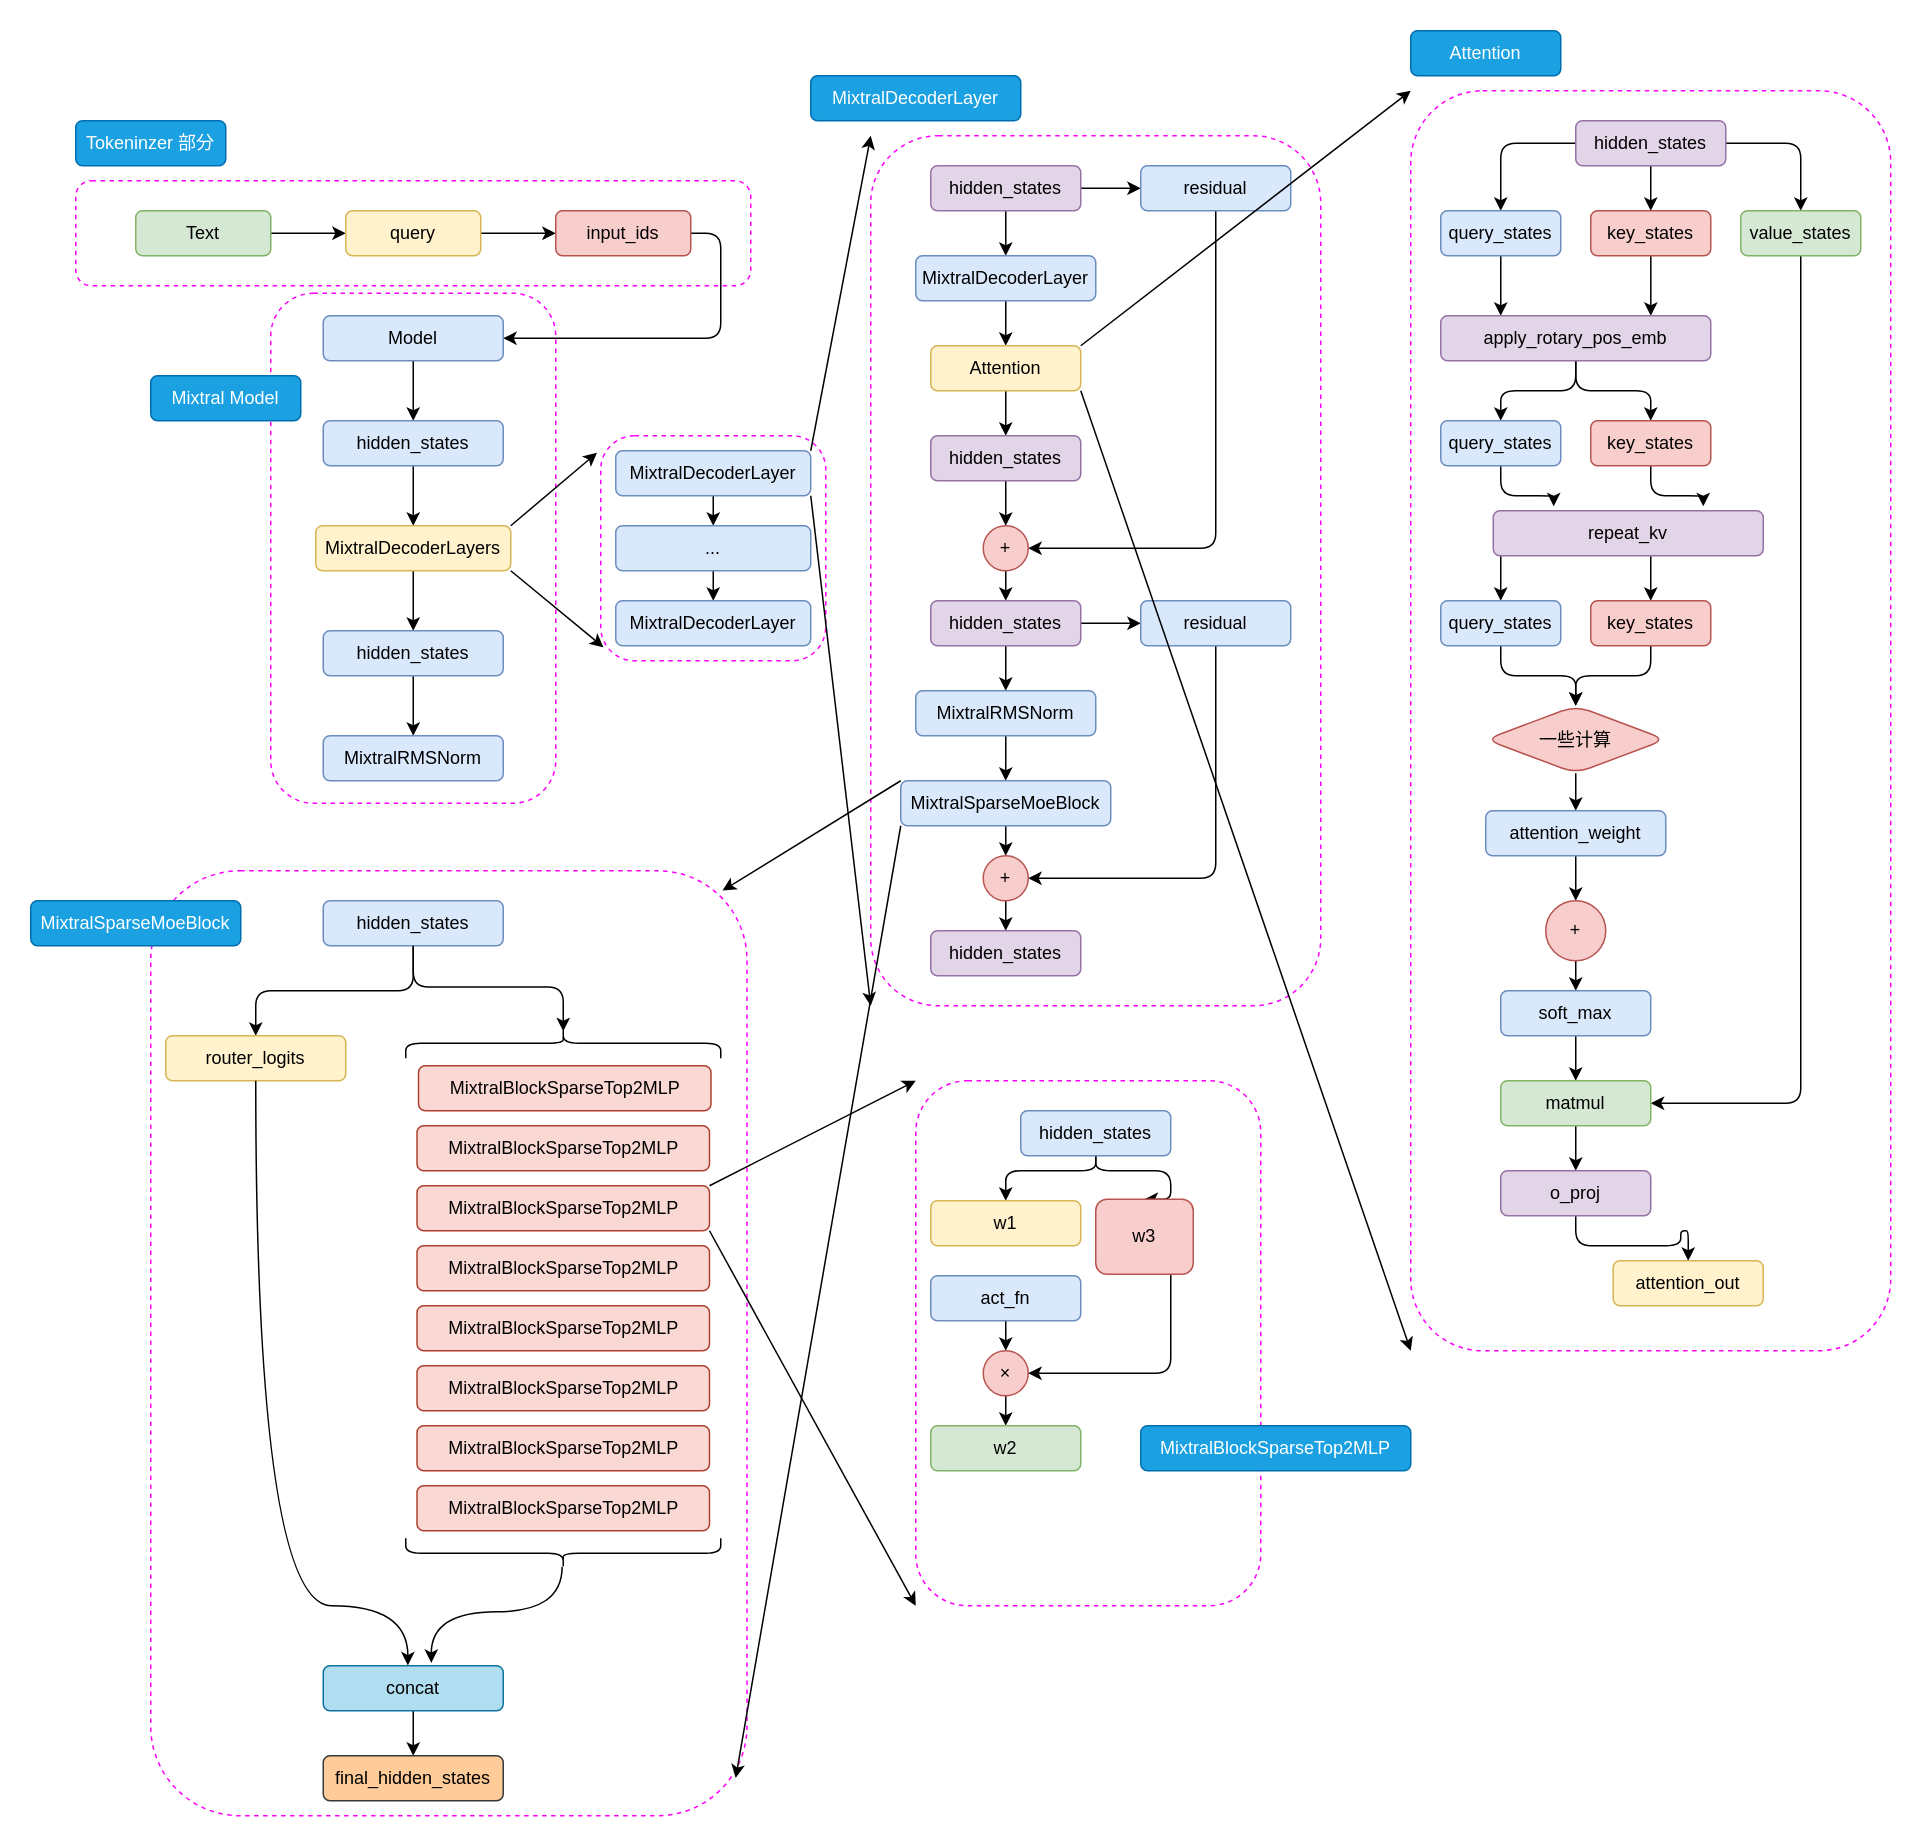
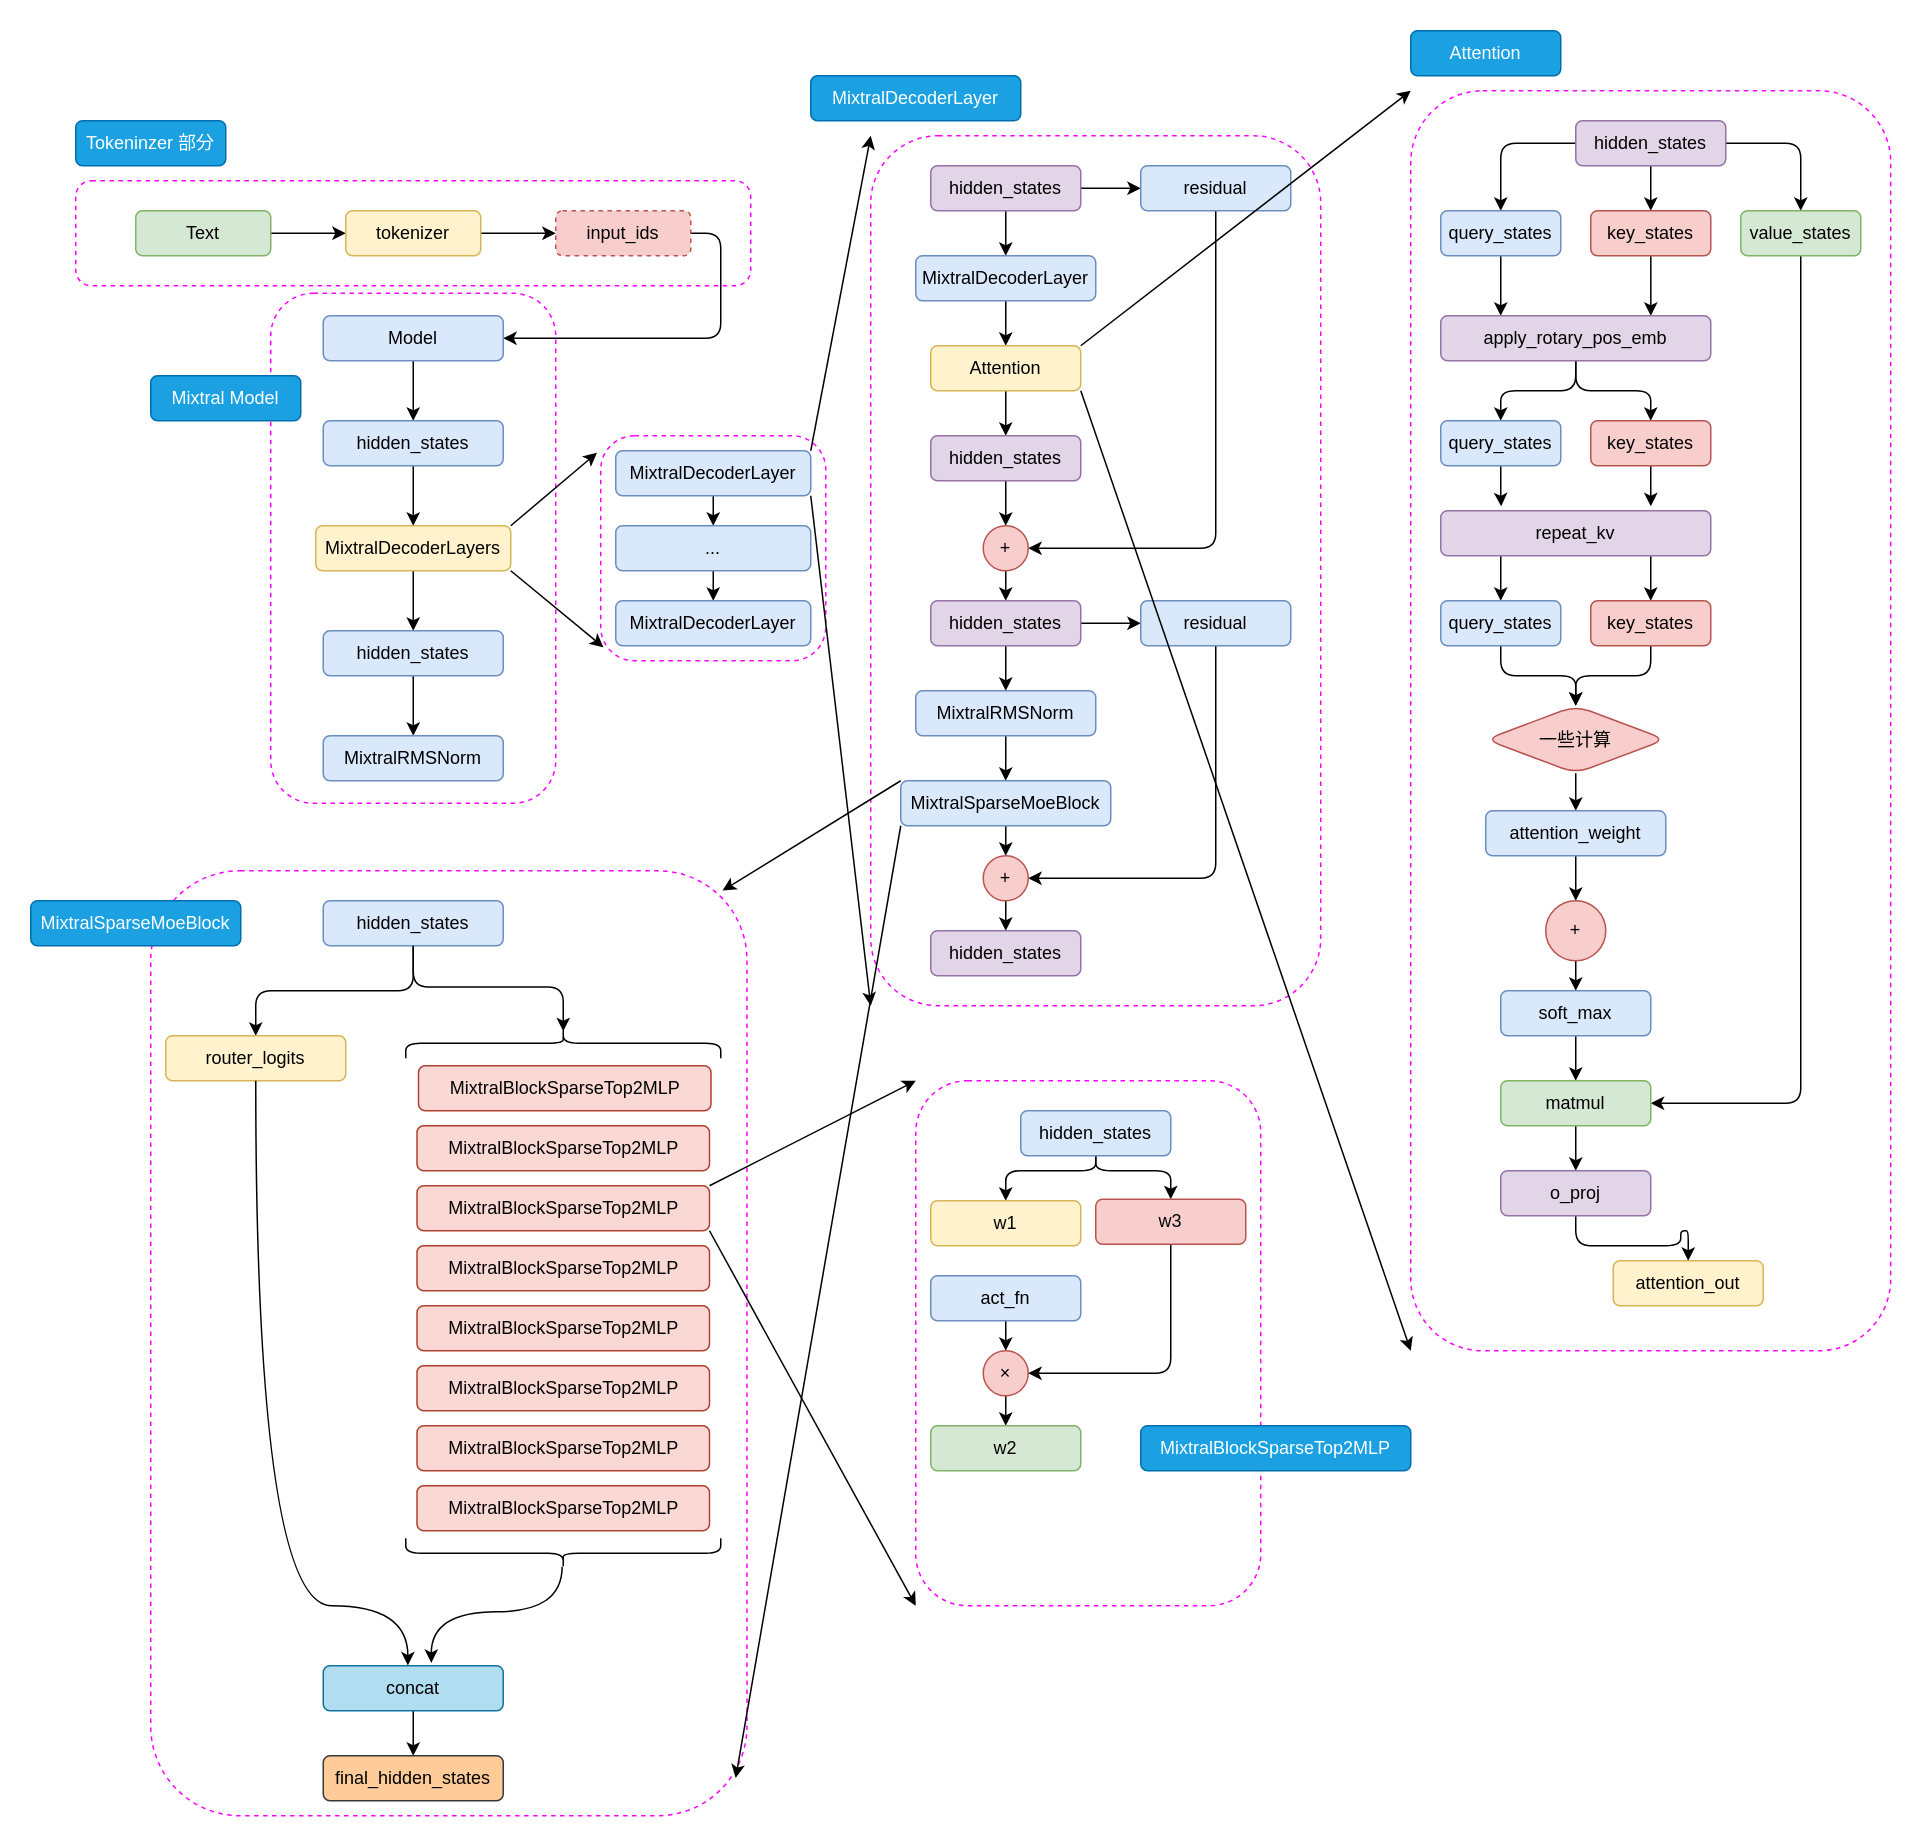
(413, 233) -> (413, 233)
(623, 233) -> (623, 233)
(1628, 533) -> (1576, 533)
(1145, 1237) -> (1171, 1222)
